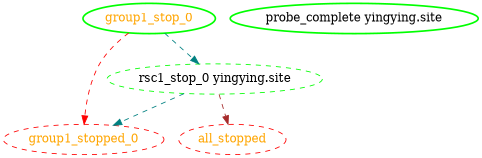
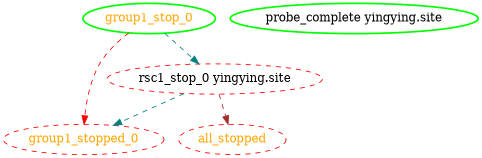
(215, 79) -> (215, 79)
